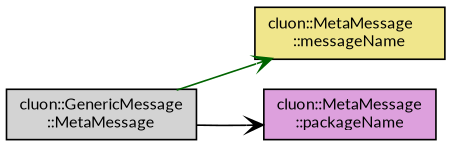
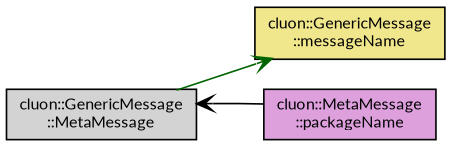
(350, 33) -> (350, 33)
(222, 125) -> (238, 104)
